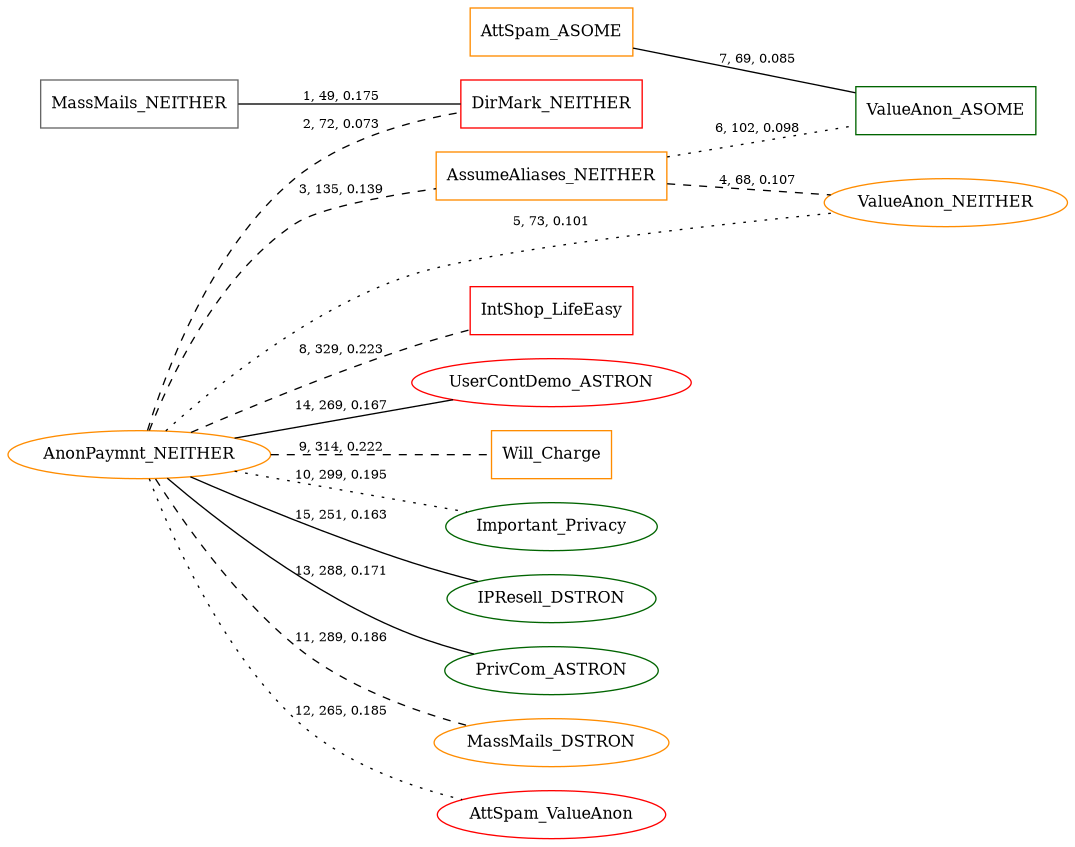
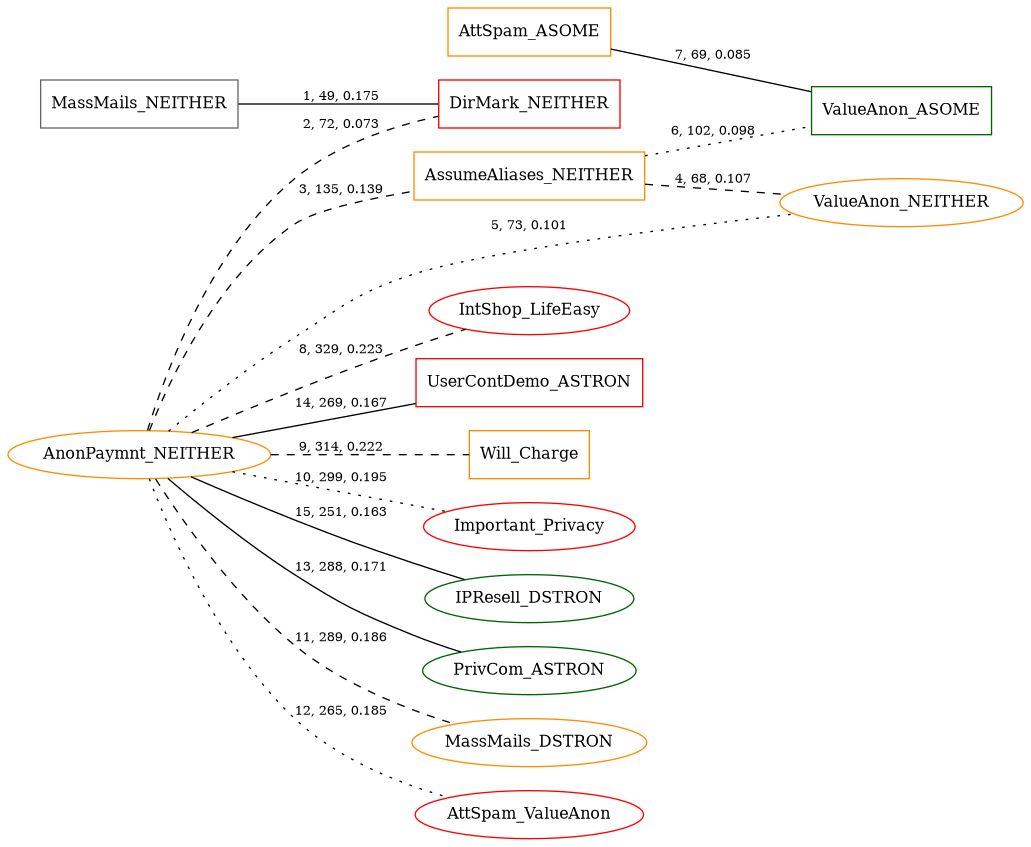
(552, 311) -> (529, 311)
(552, 383) -> (529, 383)
(552, 527) -> (529, 527)
